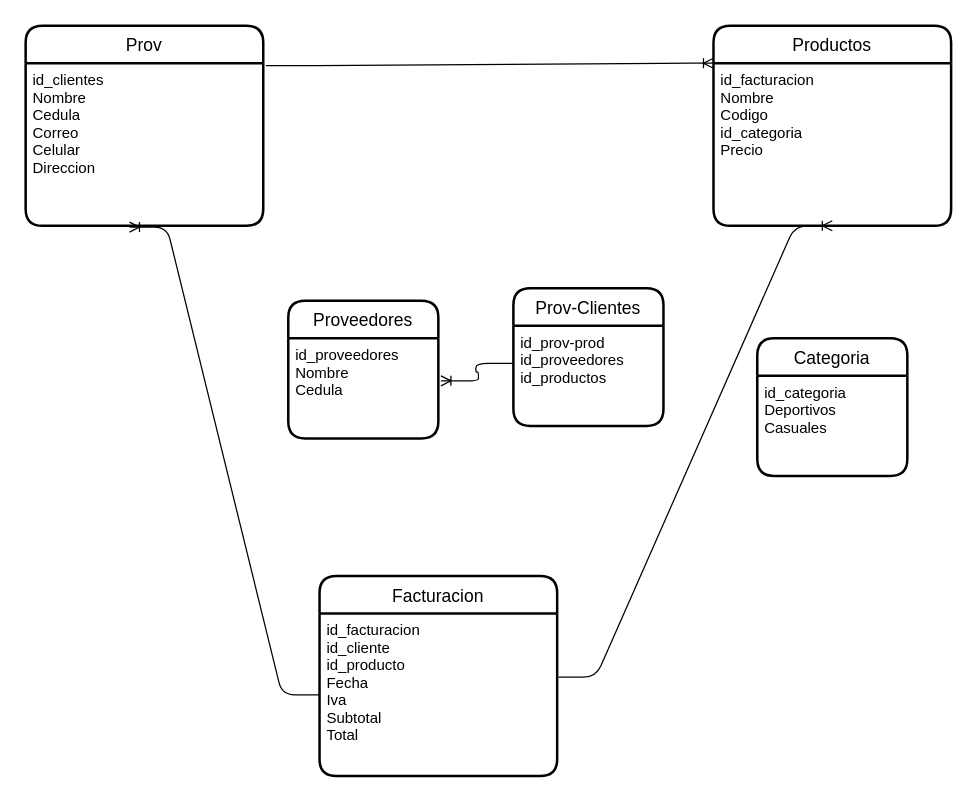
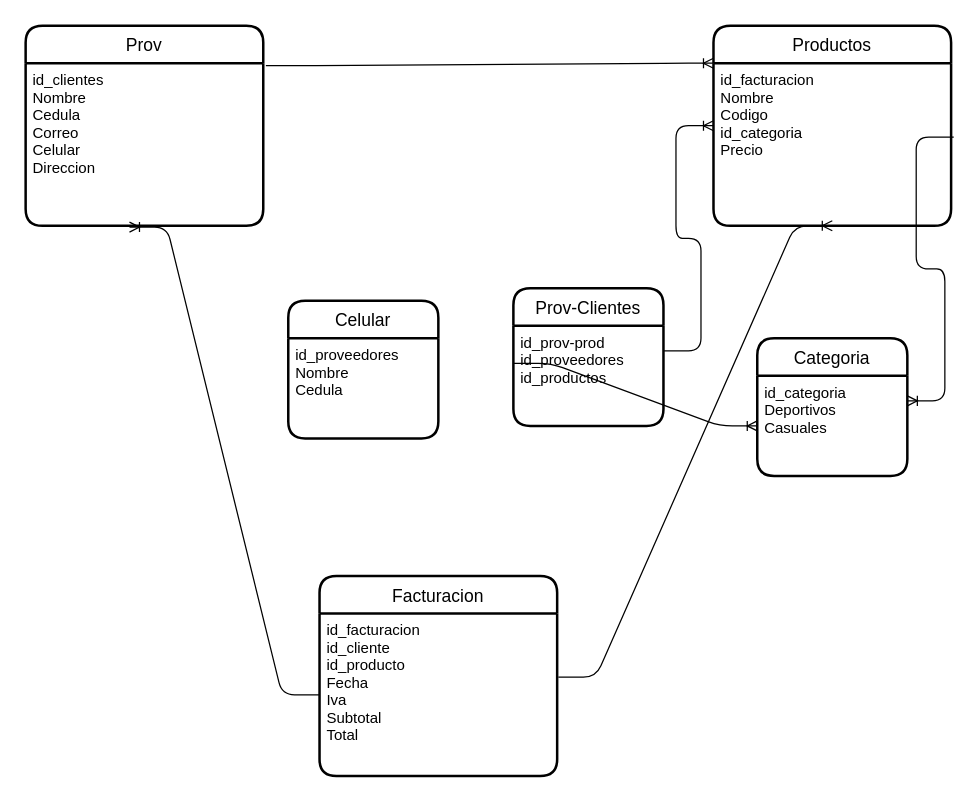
none -> (686, 238)
none -> (930, 269)
(363, 320) -> (363, 320)
(478, 372) -> (635, 394)
